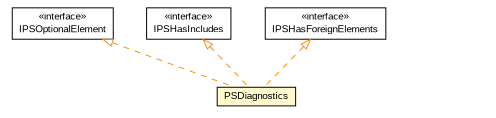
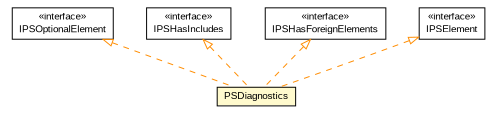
none -> (452, 24)
